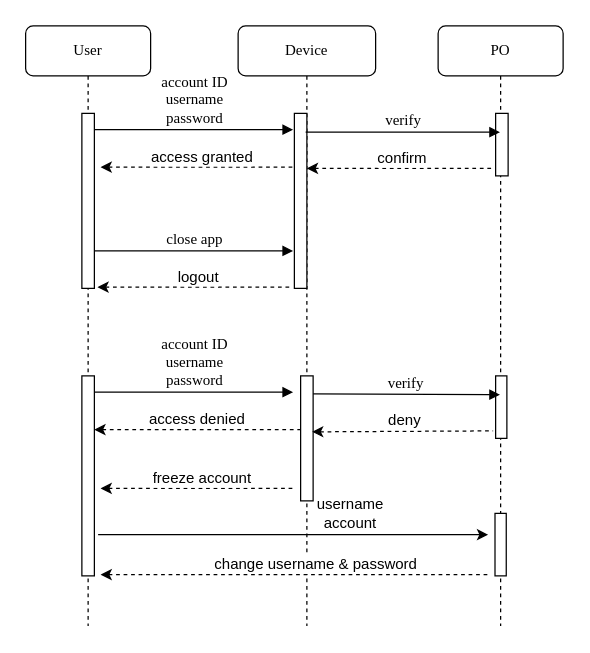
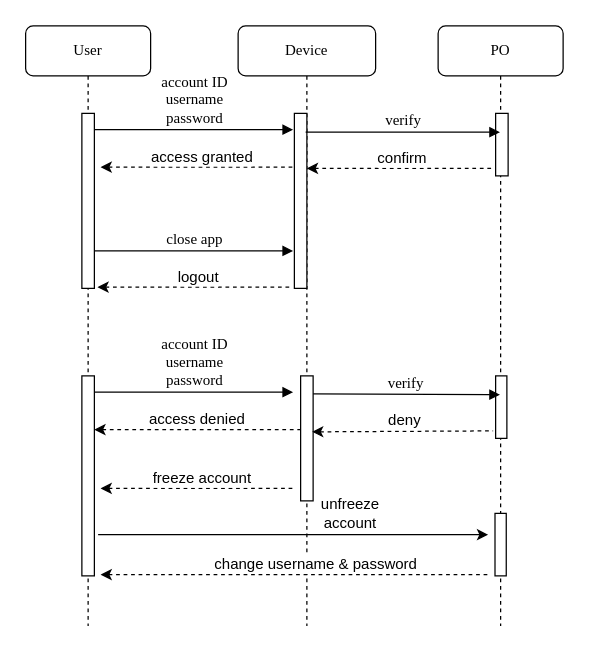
(351, 513) -> (351, 513)
